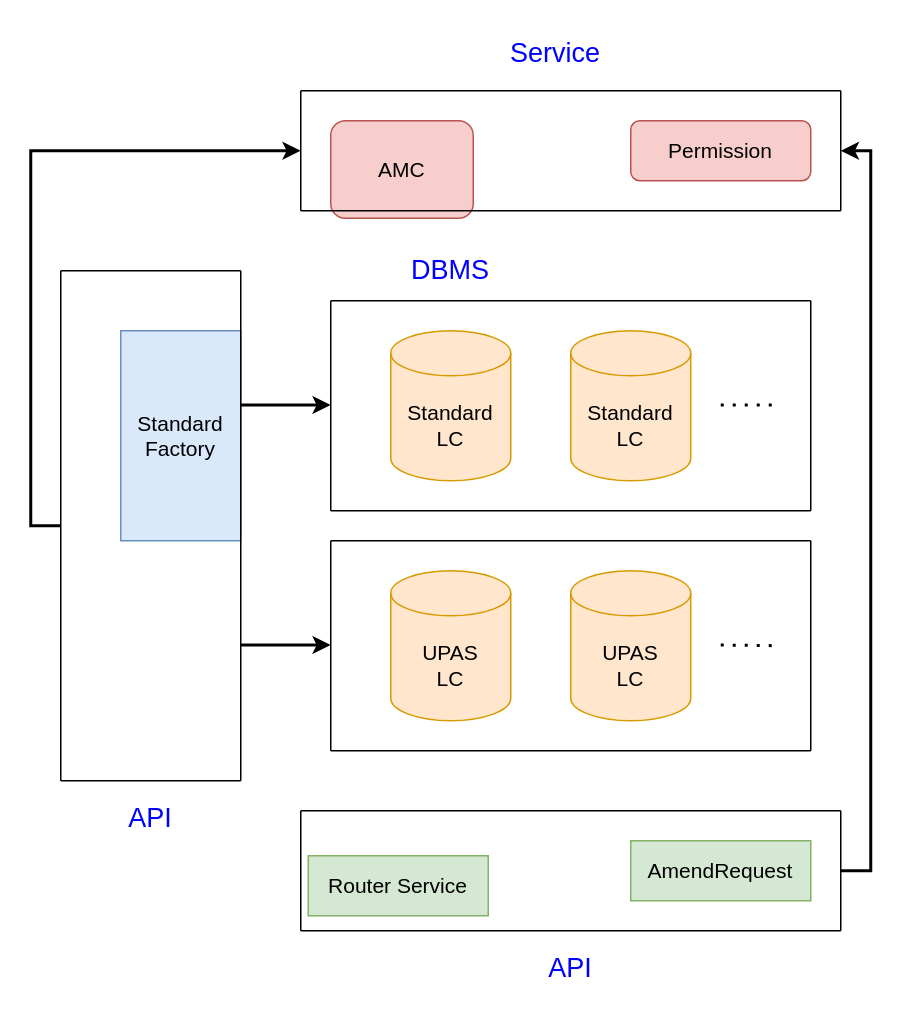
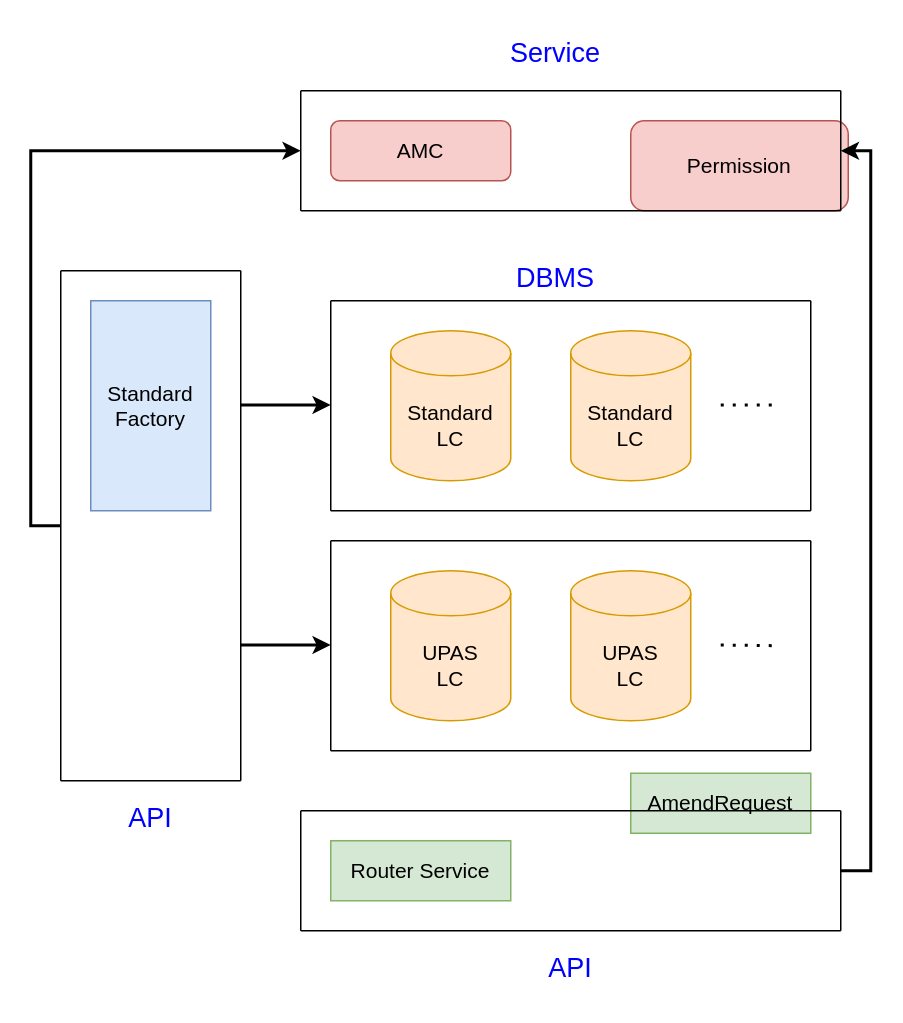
(721, 151) -> (740, 166)
(402, 170) -> (421, 151)
(451, 271) -> (556, 278)
(181, 436) -> (151, 406)
(721, 871) -> (721, 803)
(398, 886) -> (421, 871)
